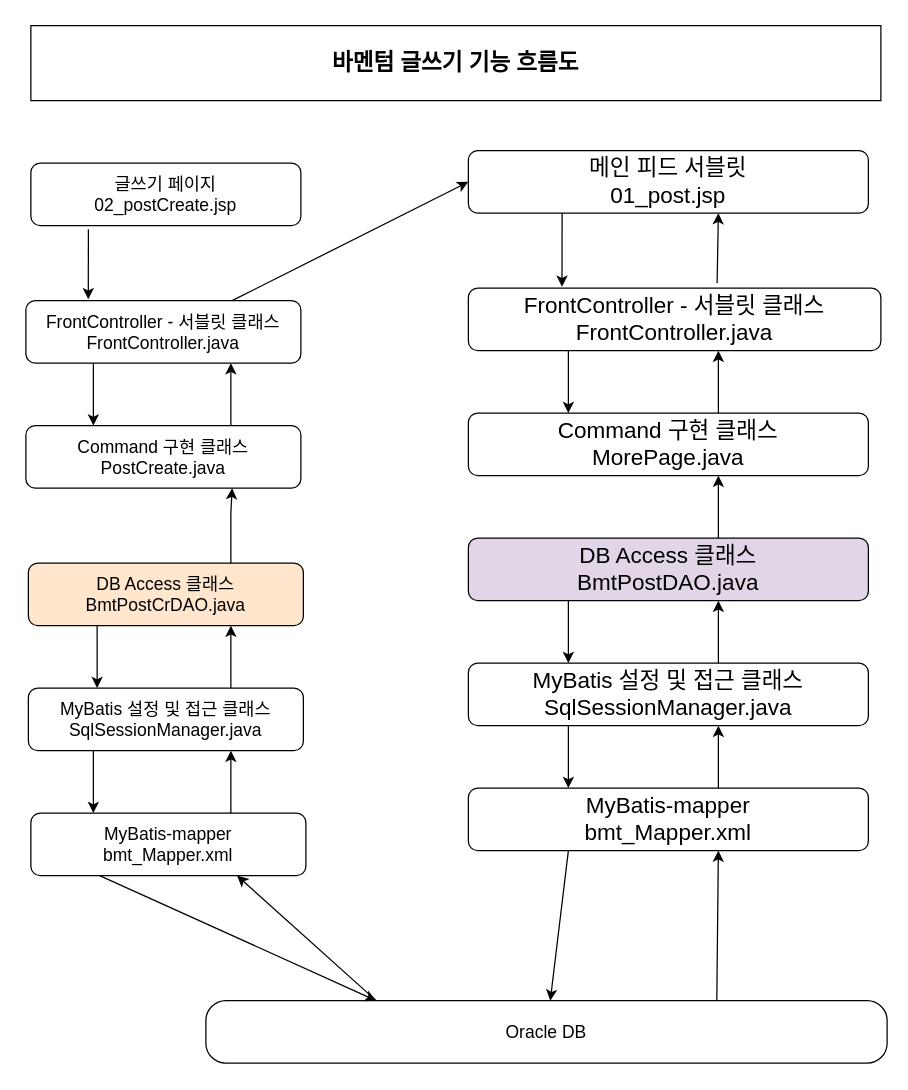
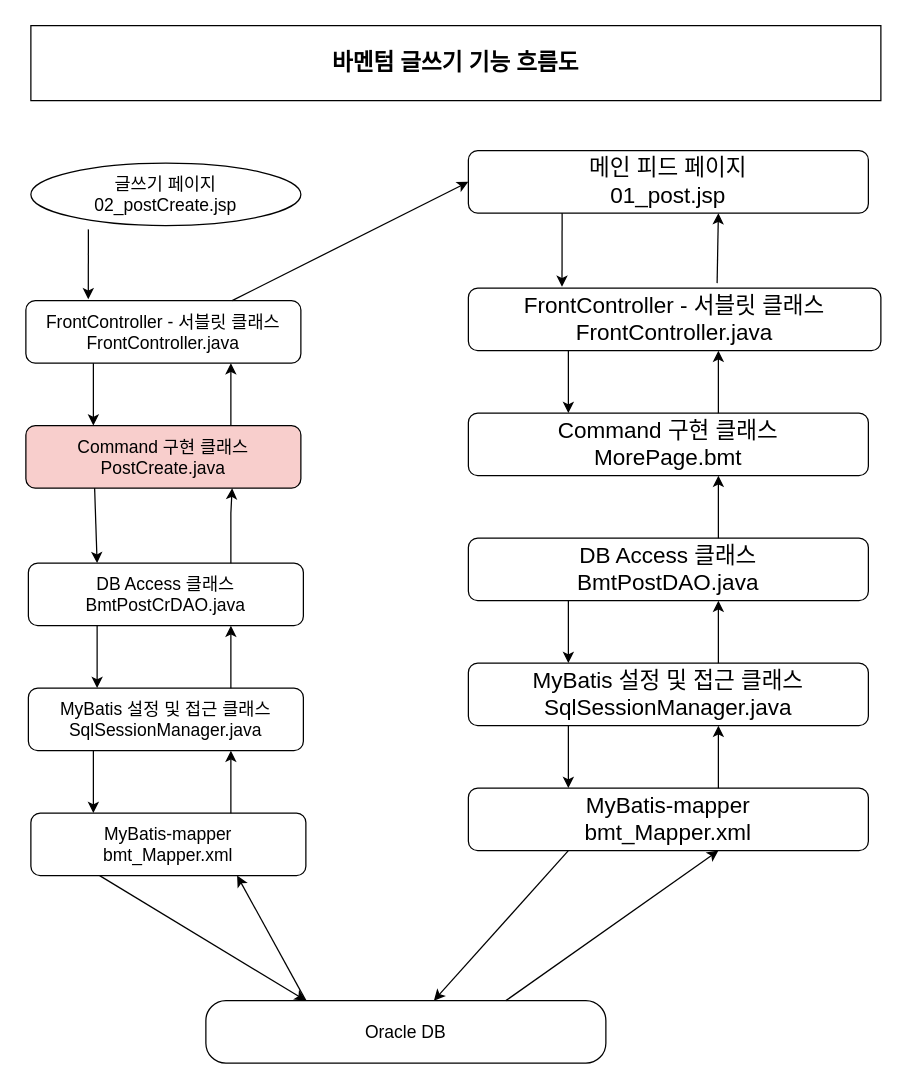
(668, 182) -> (668, 182)
(166, 194) -> (166, 194)
(668, 444) -> (668, 444)
(163, 457) -> (163, 457)
none -> (95, 521)
(668, 569) -> (668, 569)
(166, 594) -> (166, 594)
(546, 1032) -> (406, 1032)
